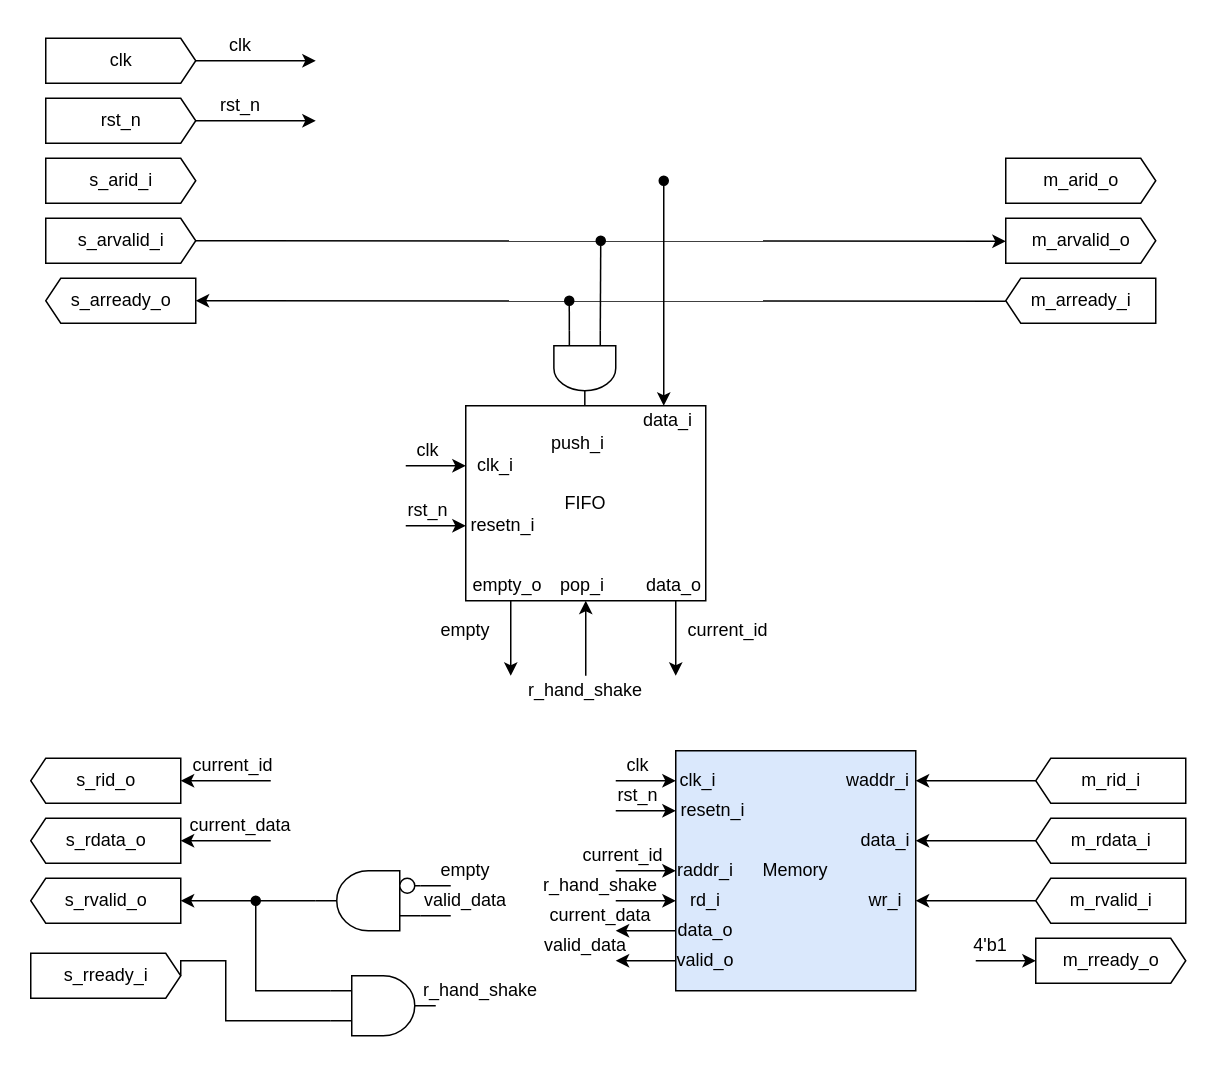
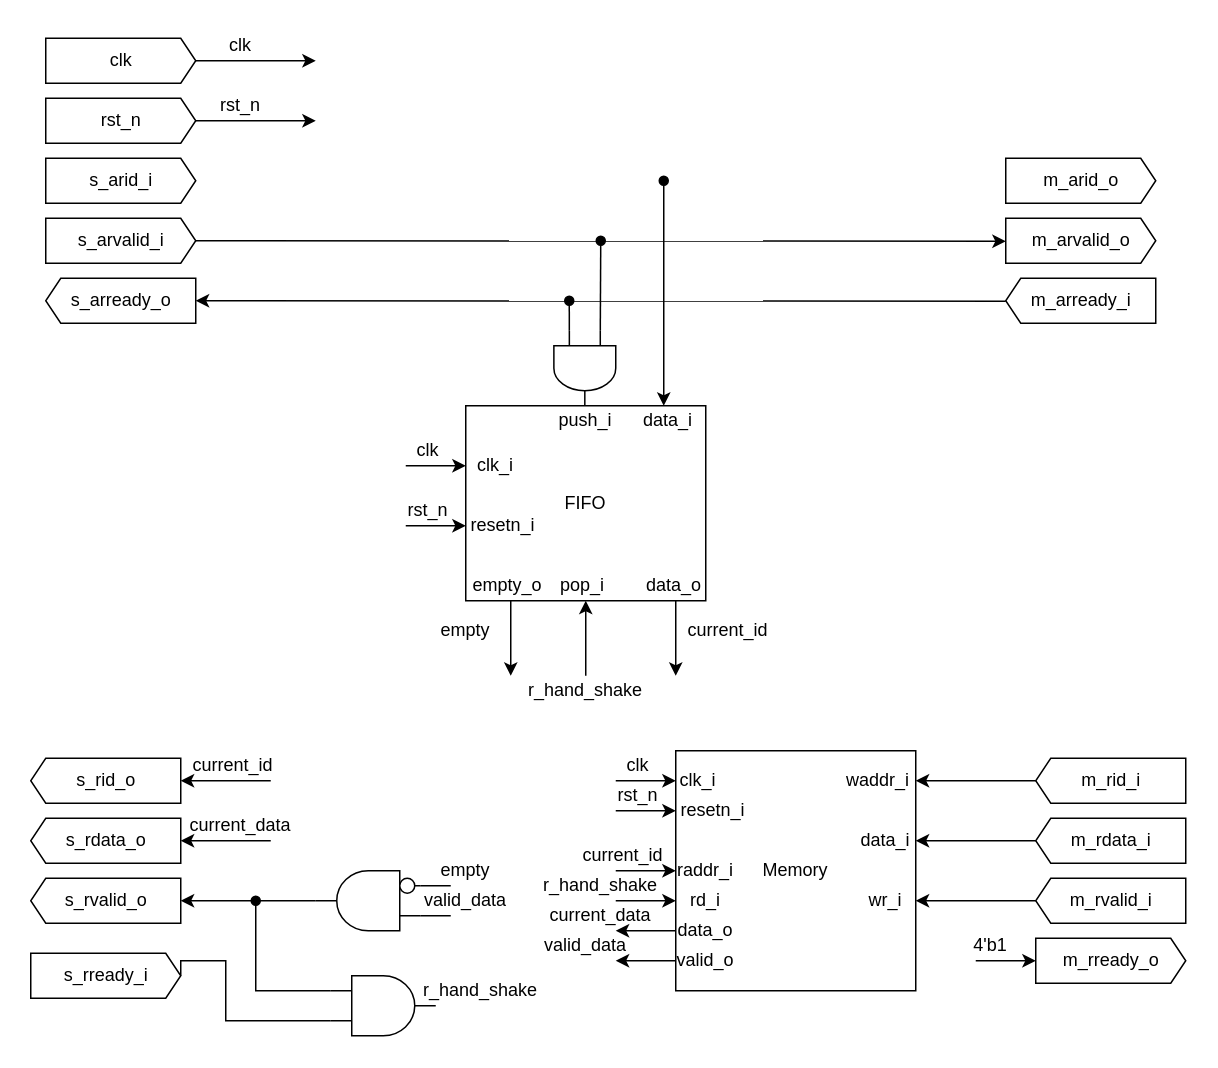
(578, 443) -> (586, 421)
(796, 871) -> (796, 871)
